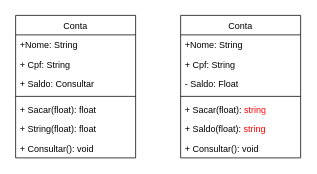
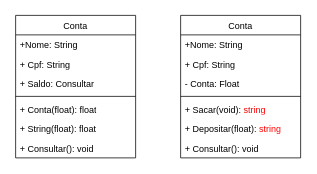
(214, 85) -> (215, 85)
(67, 110) -> (67, 110)
(234, 110) -> (232, 110)
(233, 130) -> (241, 135)
